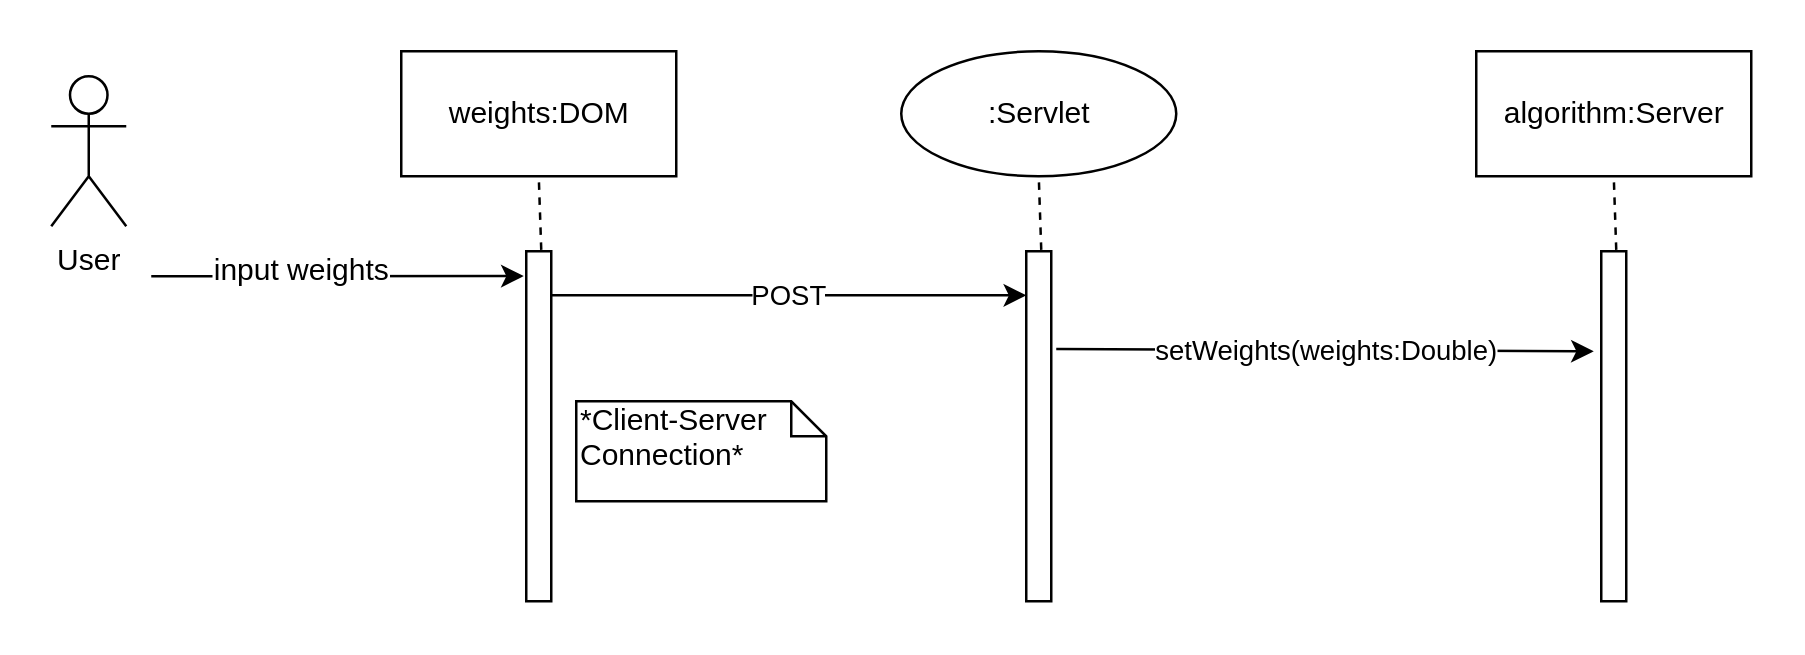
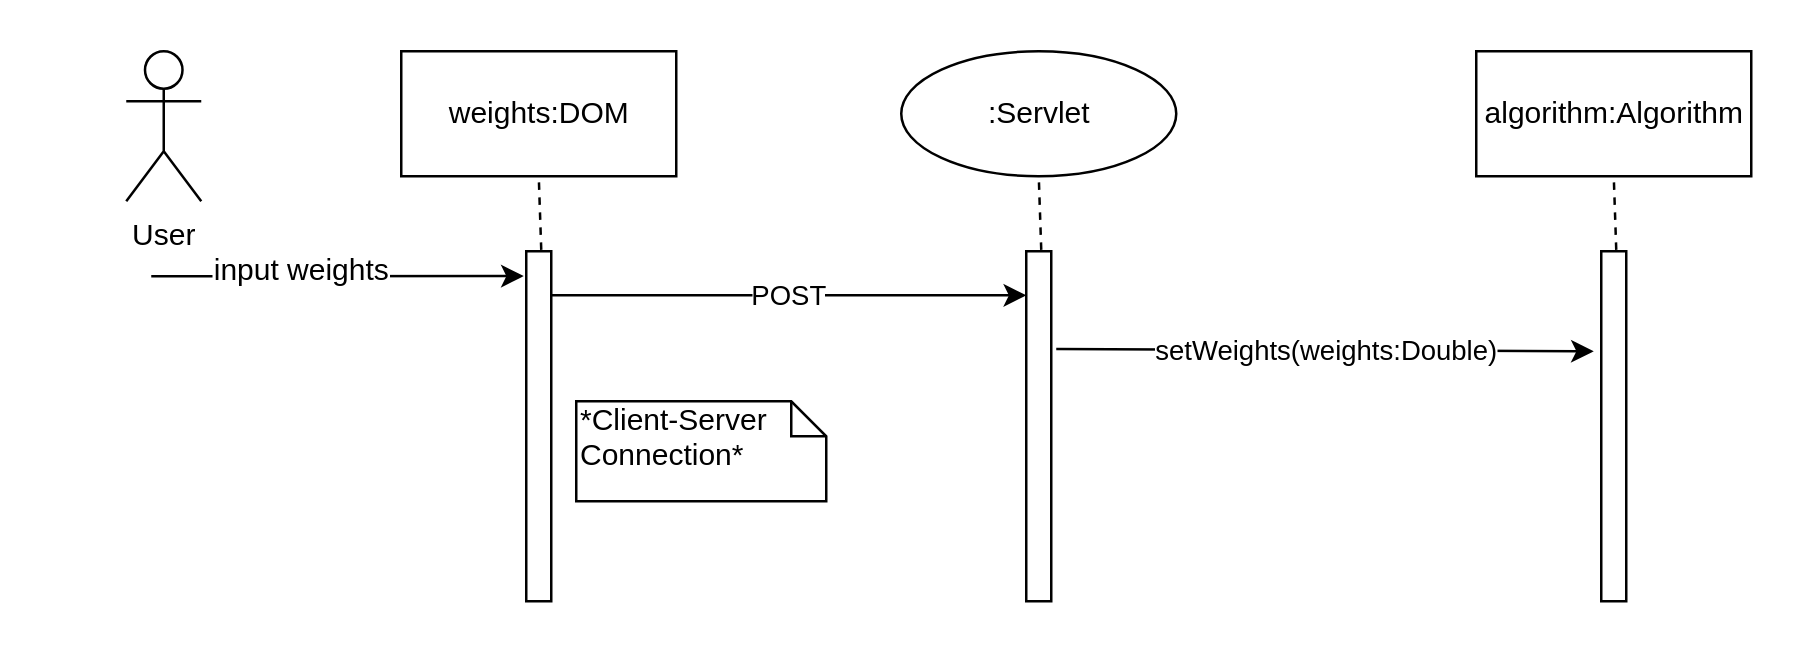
(1615, 114) -> (1615, 114)
(89, 151) -> (164, 126)
